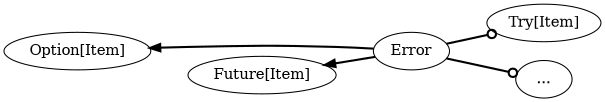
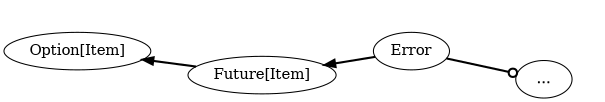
(544, 23) -> none
(267, 46) -> (175, 64)
